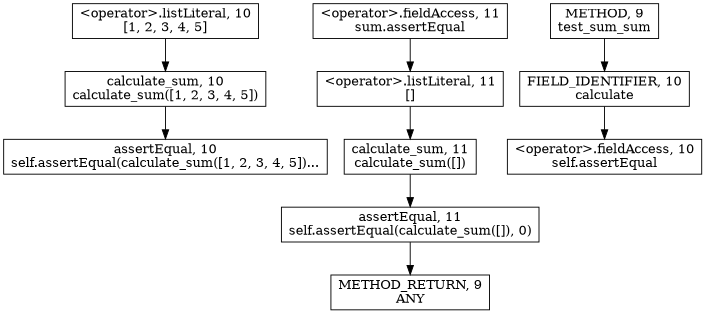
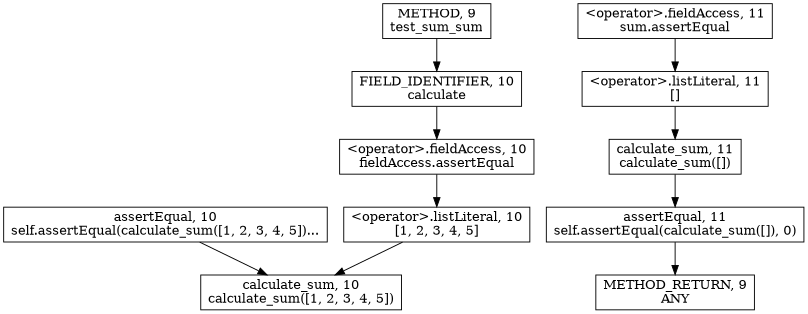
(165, 118) -> (229, 256)
(605, 163) -> (437, 163)
none -> (437, 186)
